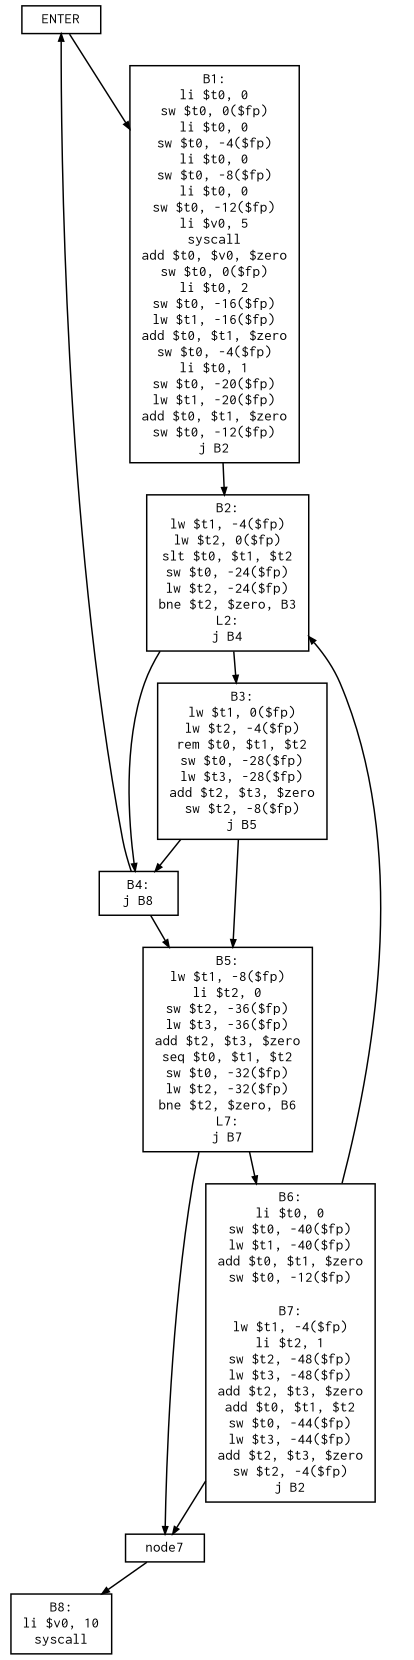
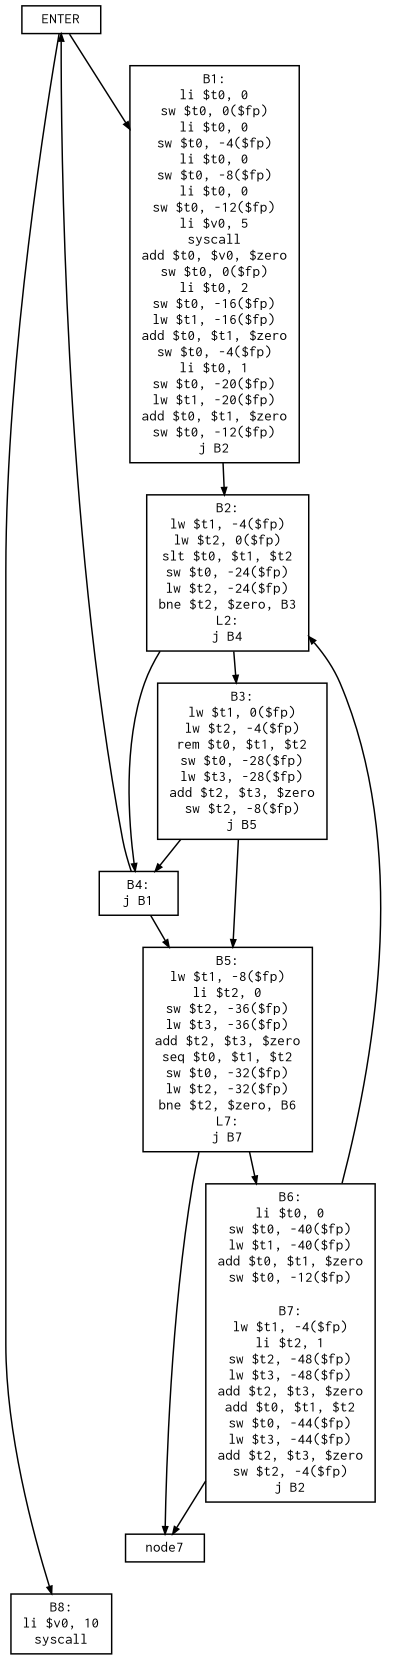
(139, 893) -> (139, 893)
(128, 1576) -> (6, 811)
